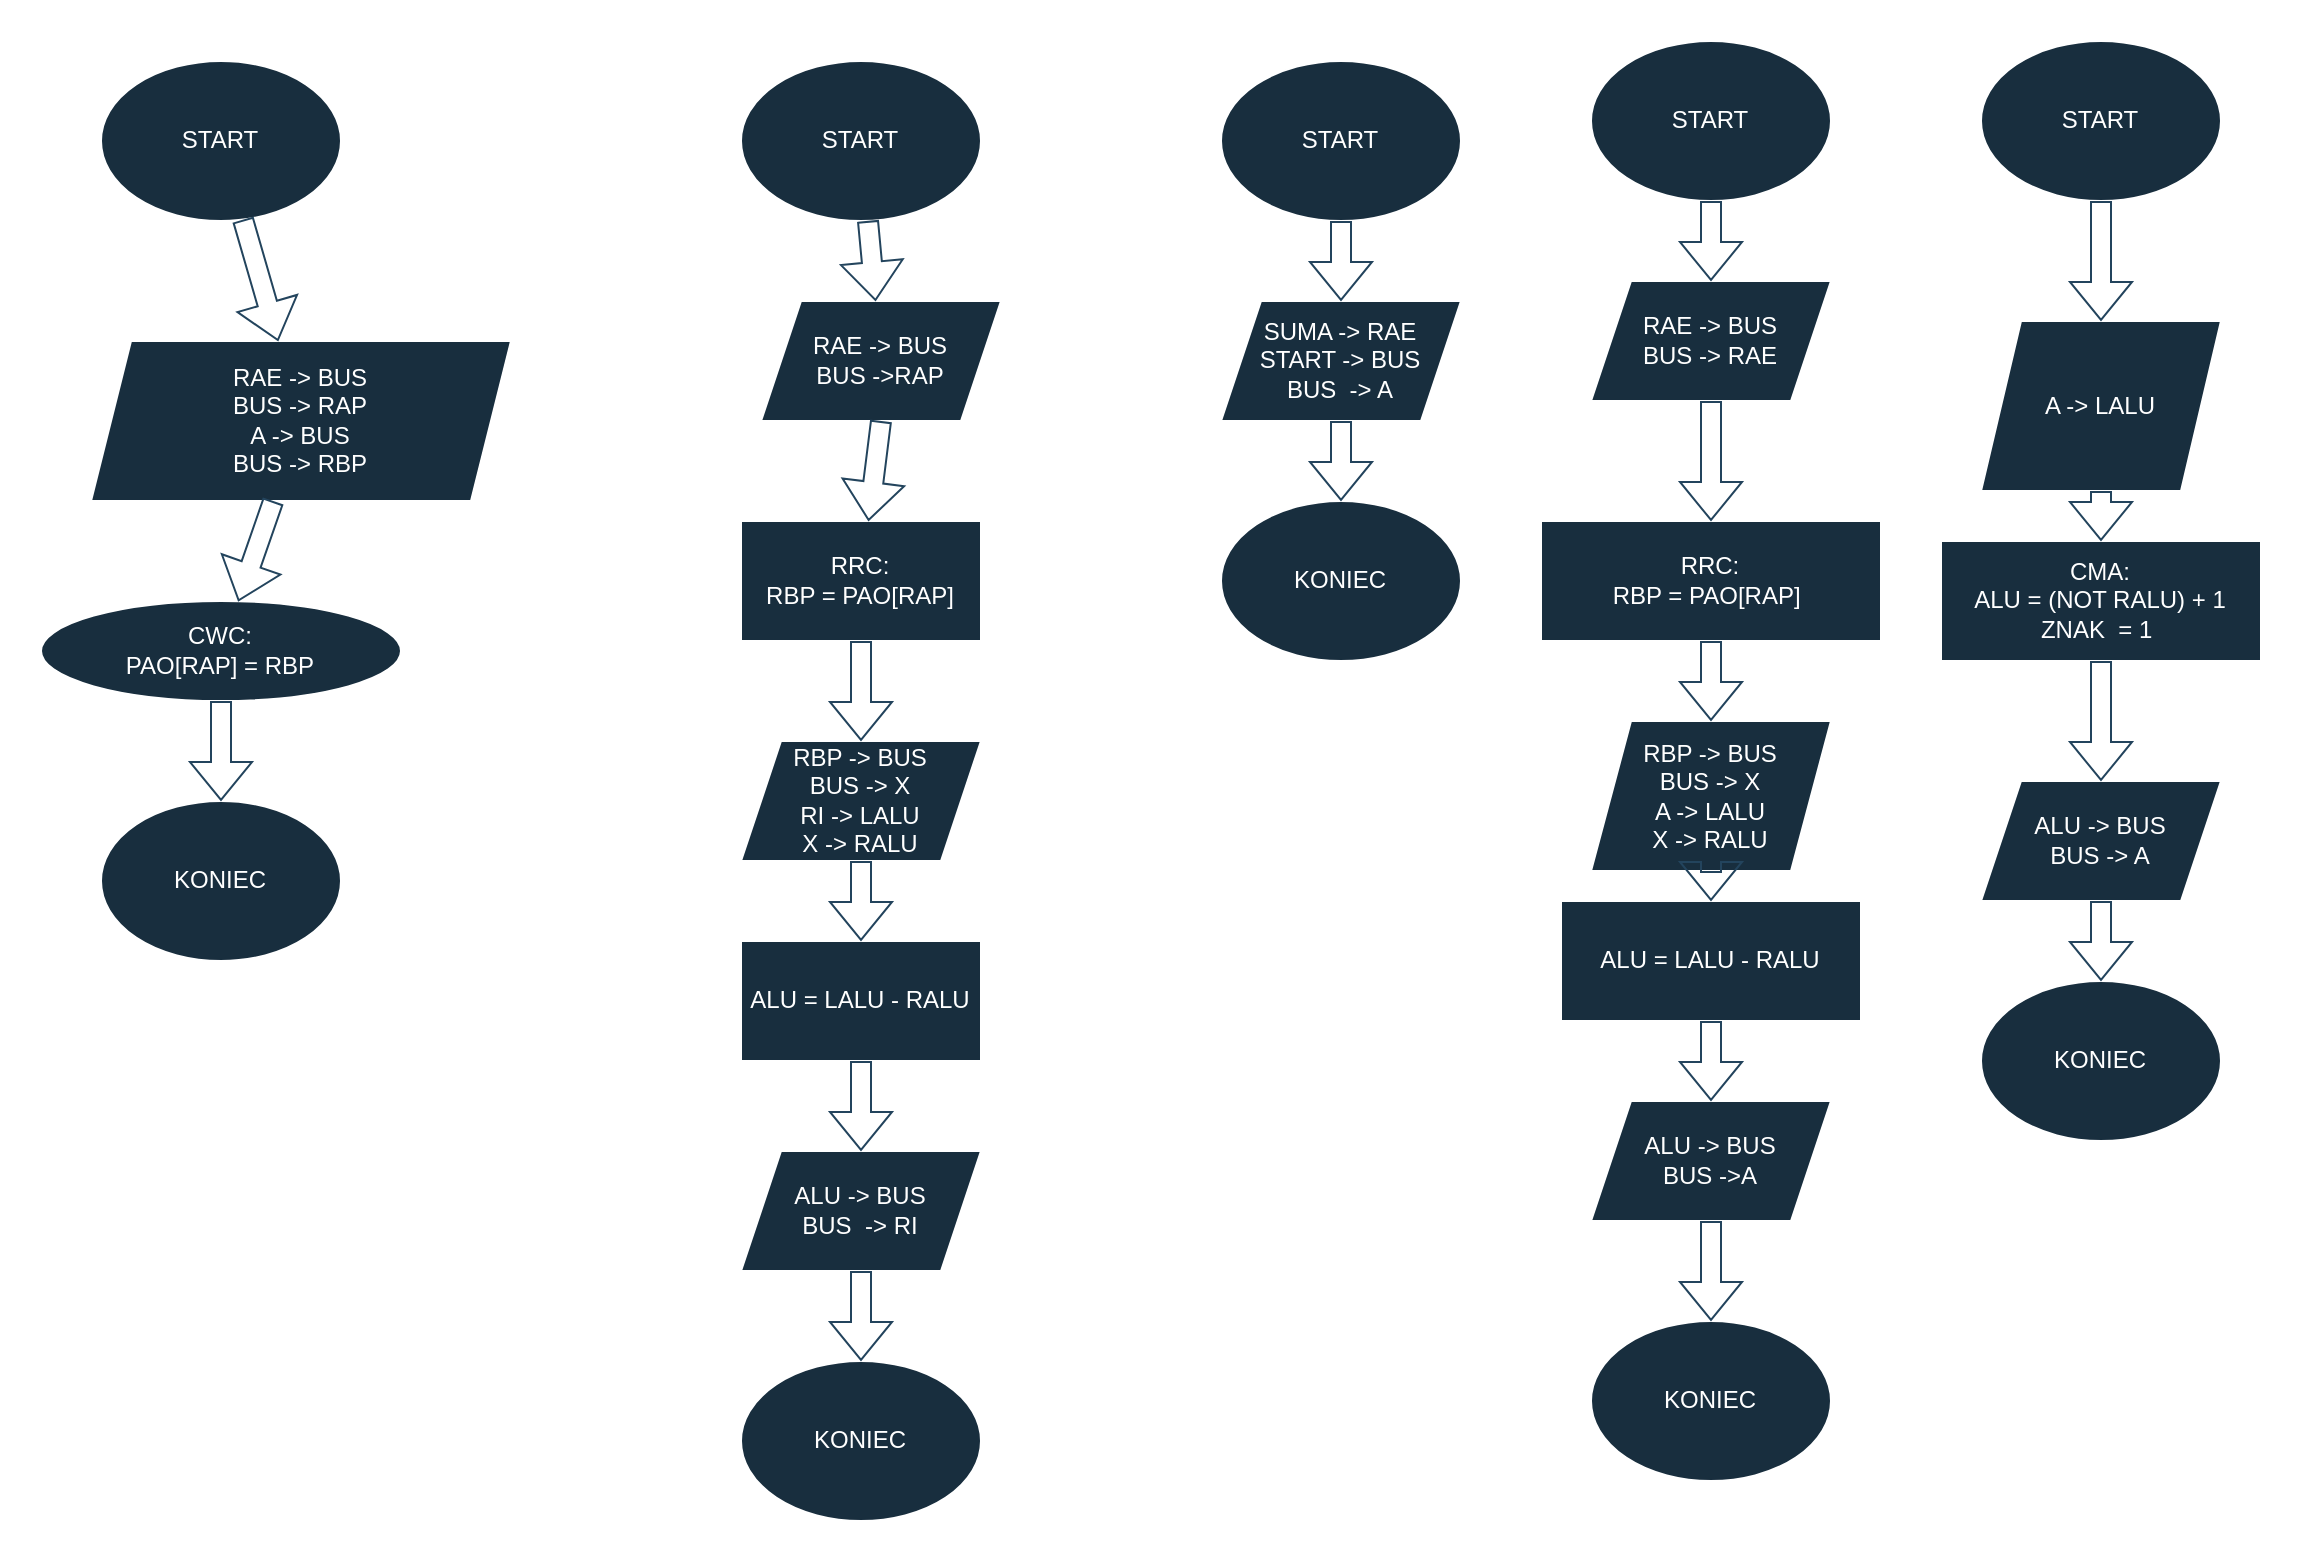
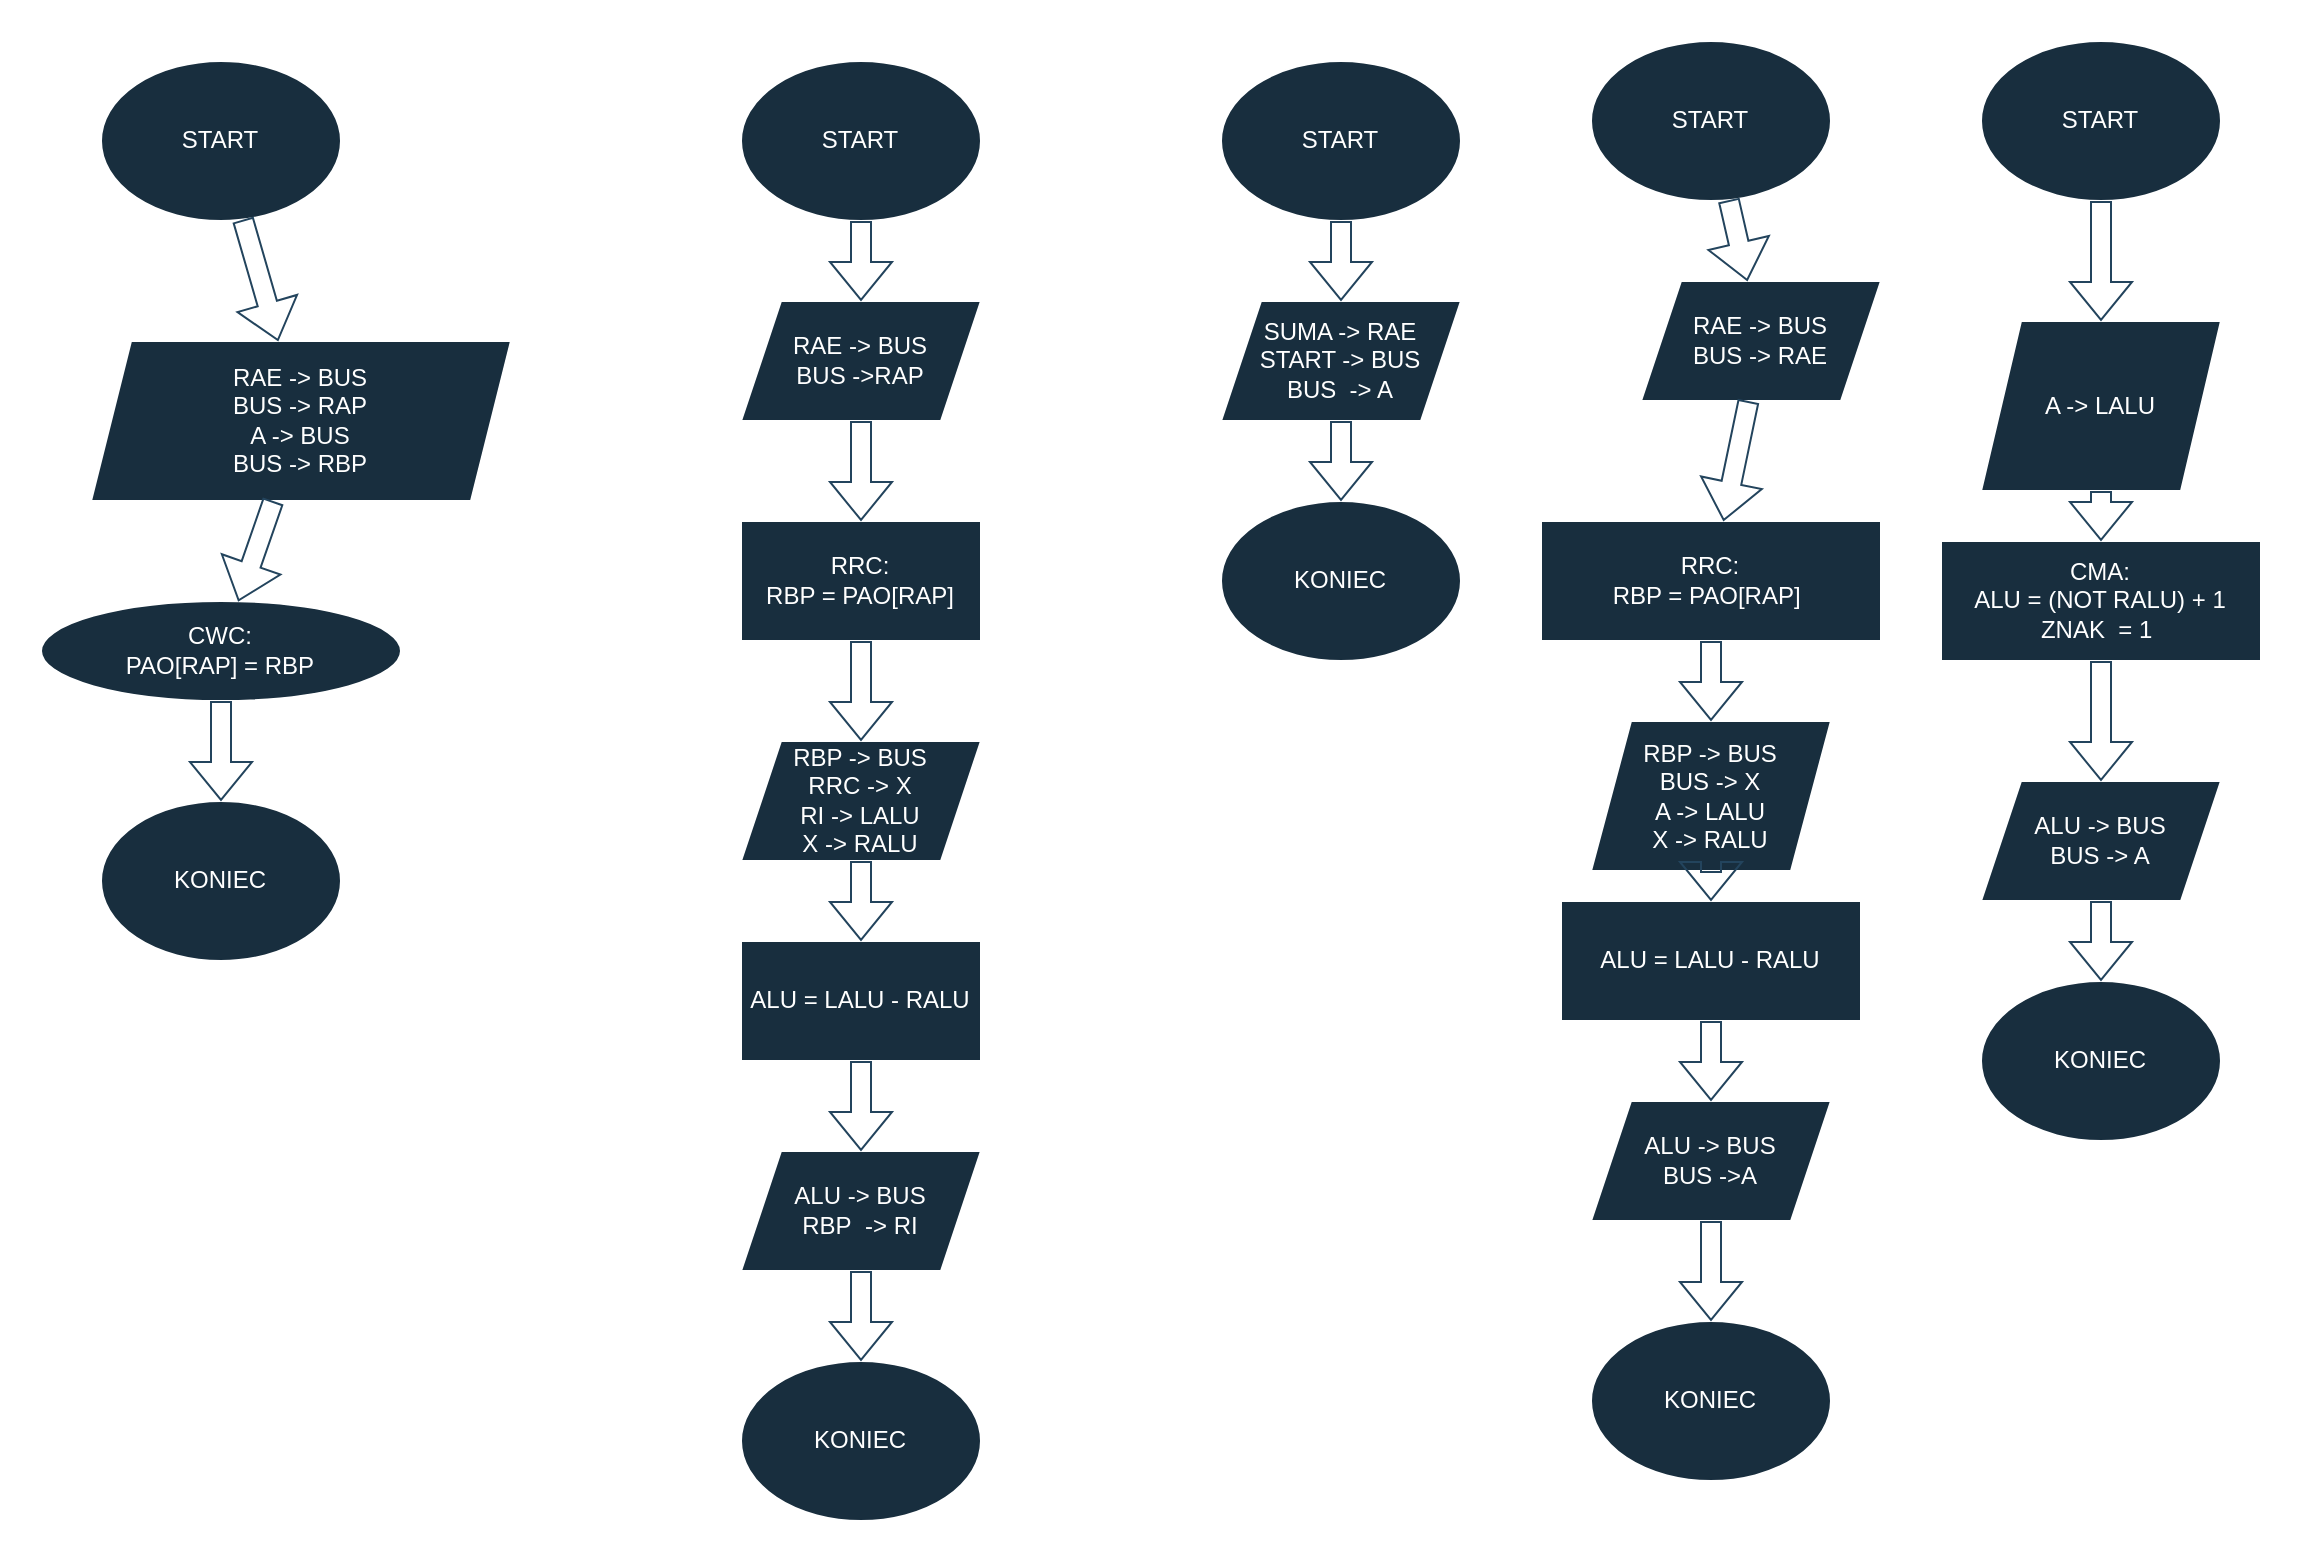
(1711, 341) -> (1761, 341)
(881, 361) -> (861, 361)
(861, 801) -> (861, 801)
(861, 1211) -> (861, 1211)
